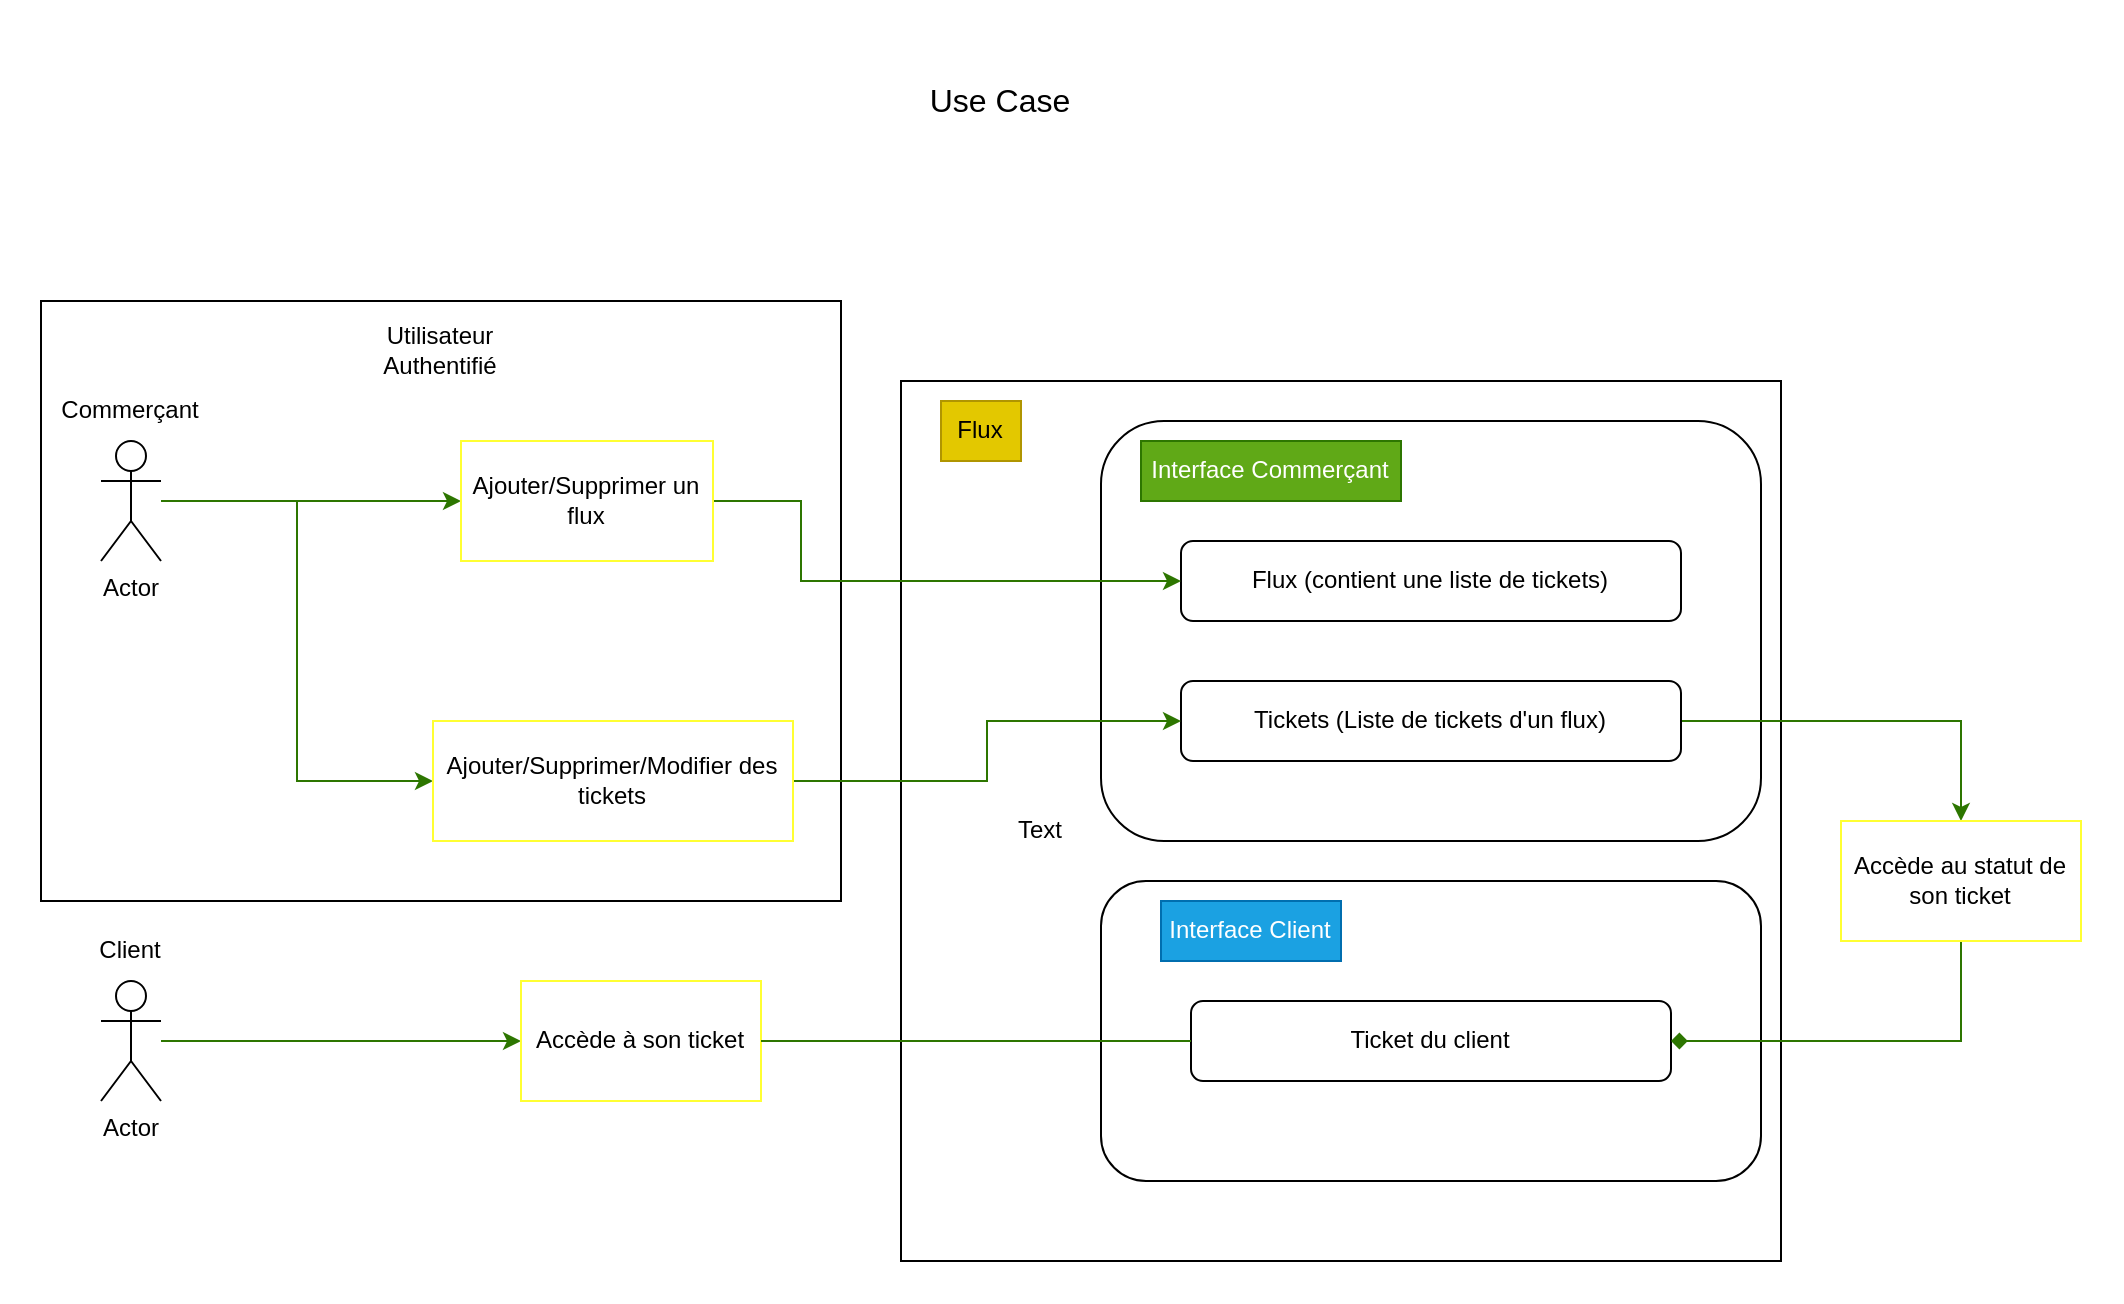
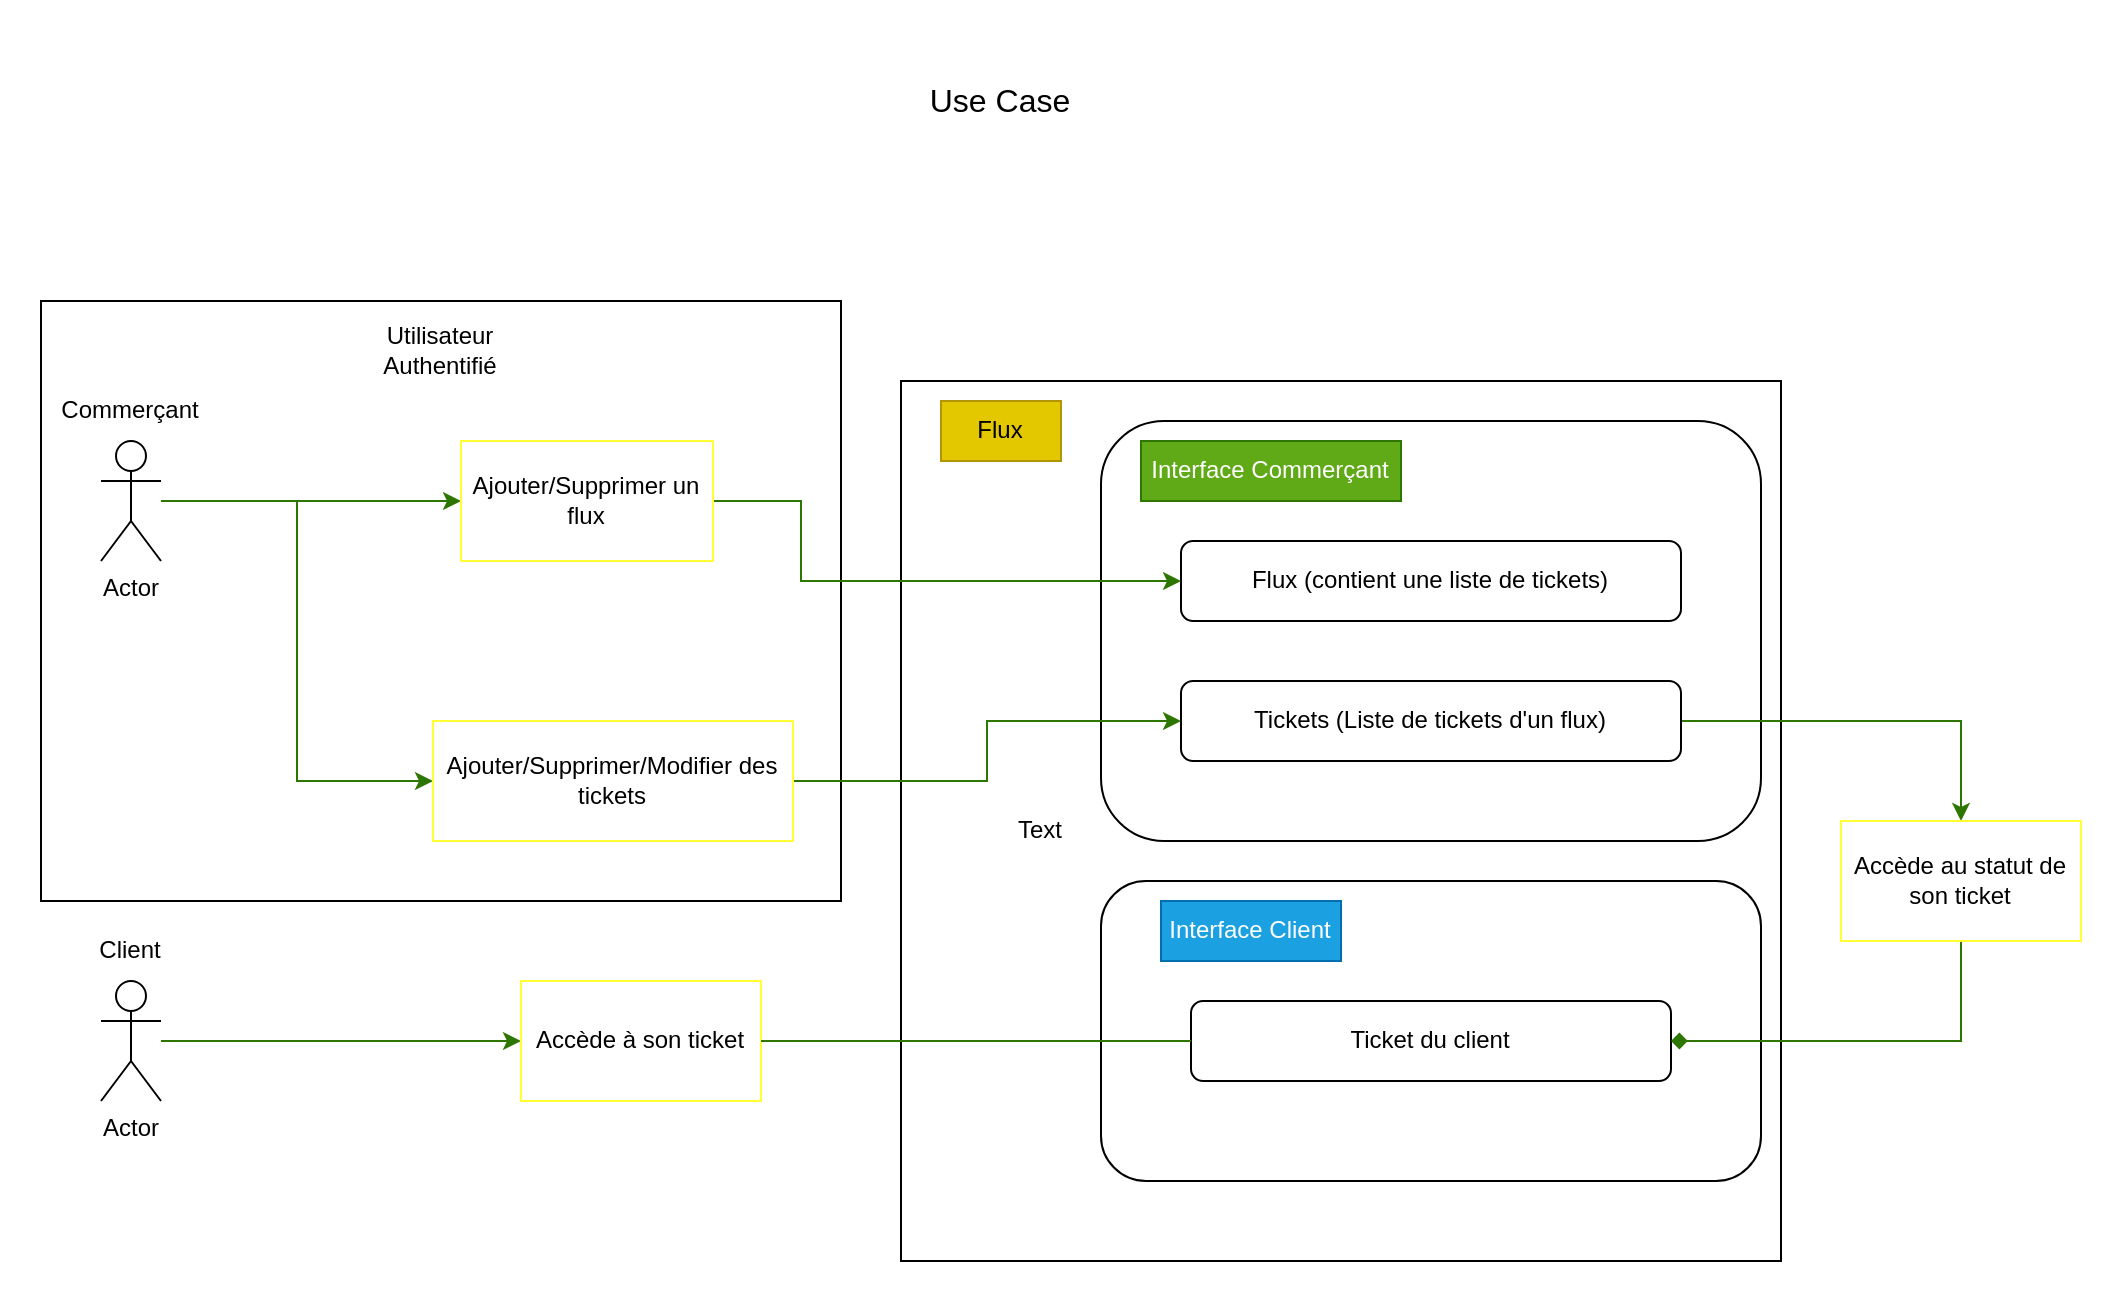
(981, 431) -> (1001, 431)
